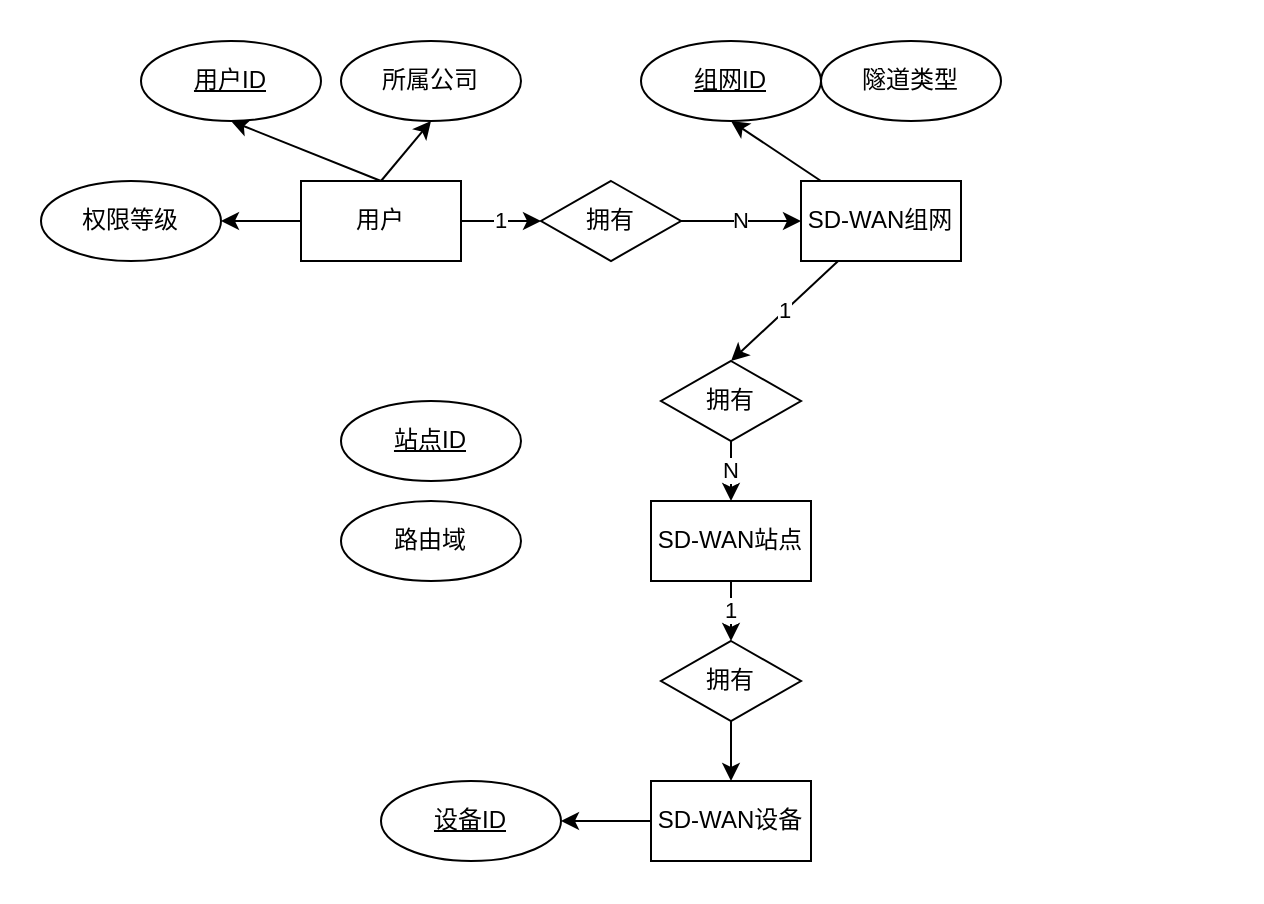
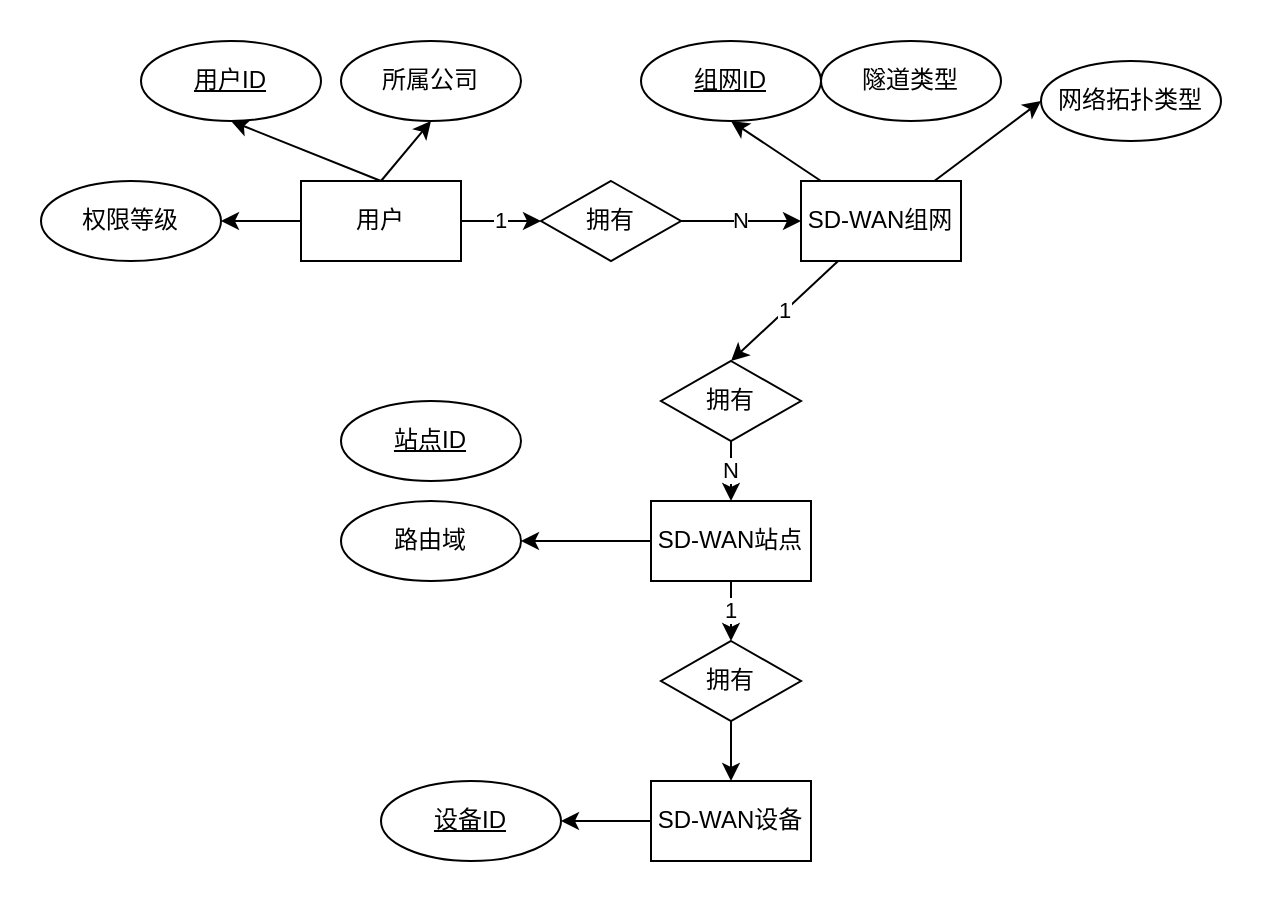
none -> (1131, 101)
none -> (983, 145)
none -> (593, 541)
